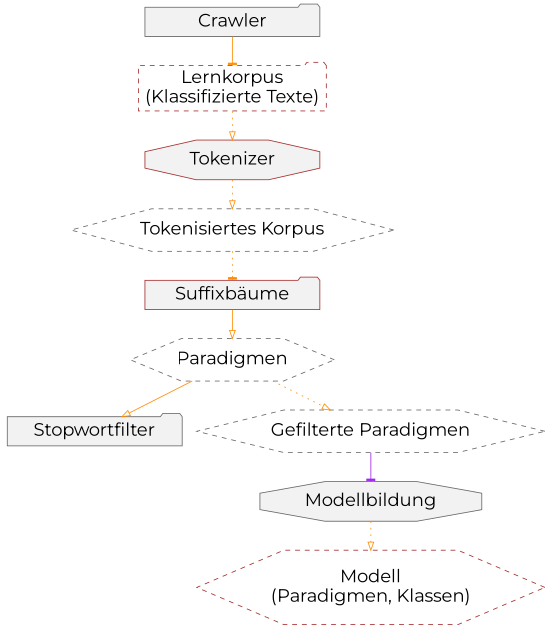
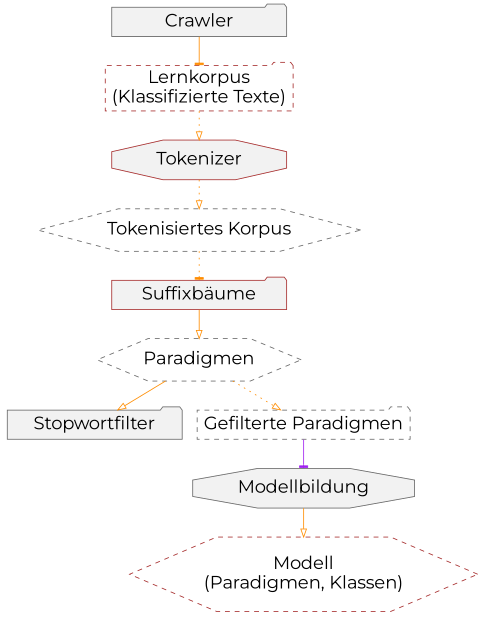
(371, 431) -> (304, 425)
(371, 532) -> (304, 519)
